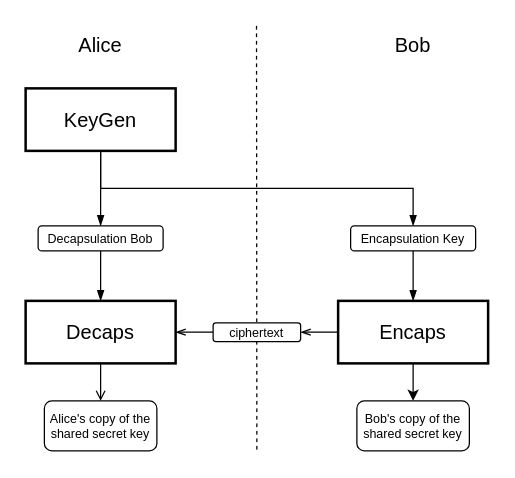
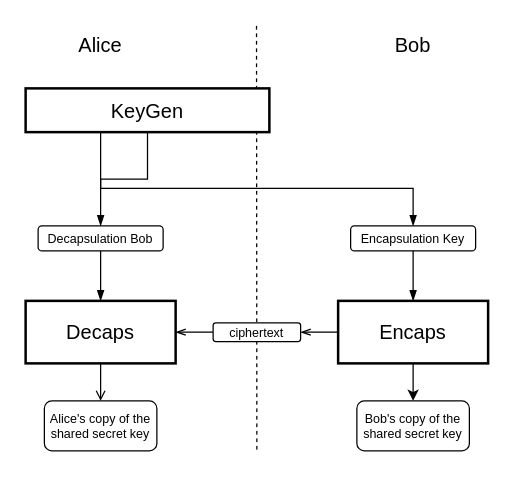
(101, 119) -> (148, 110)
